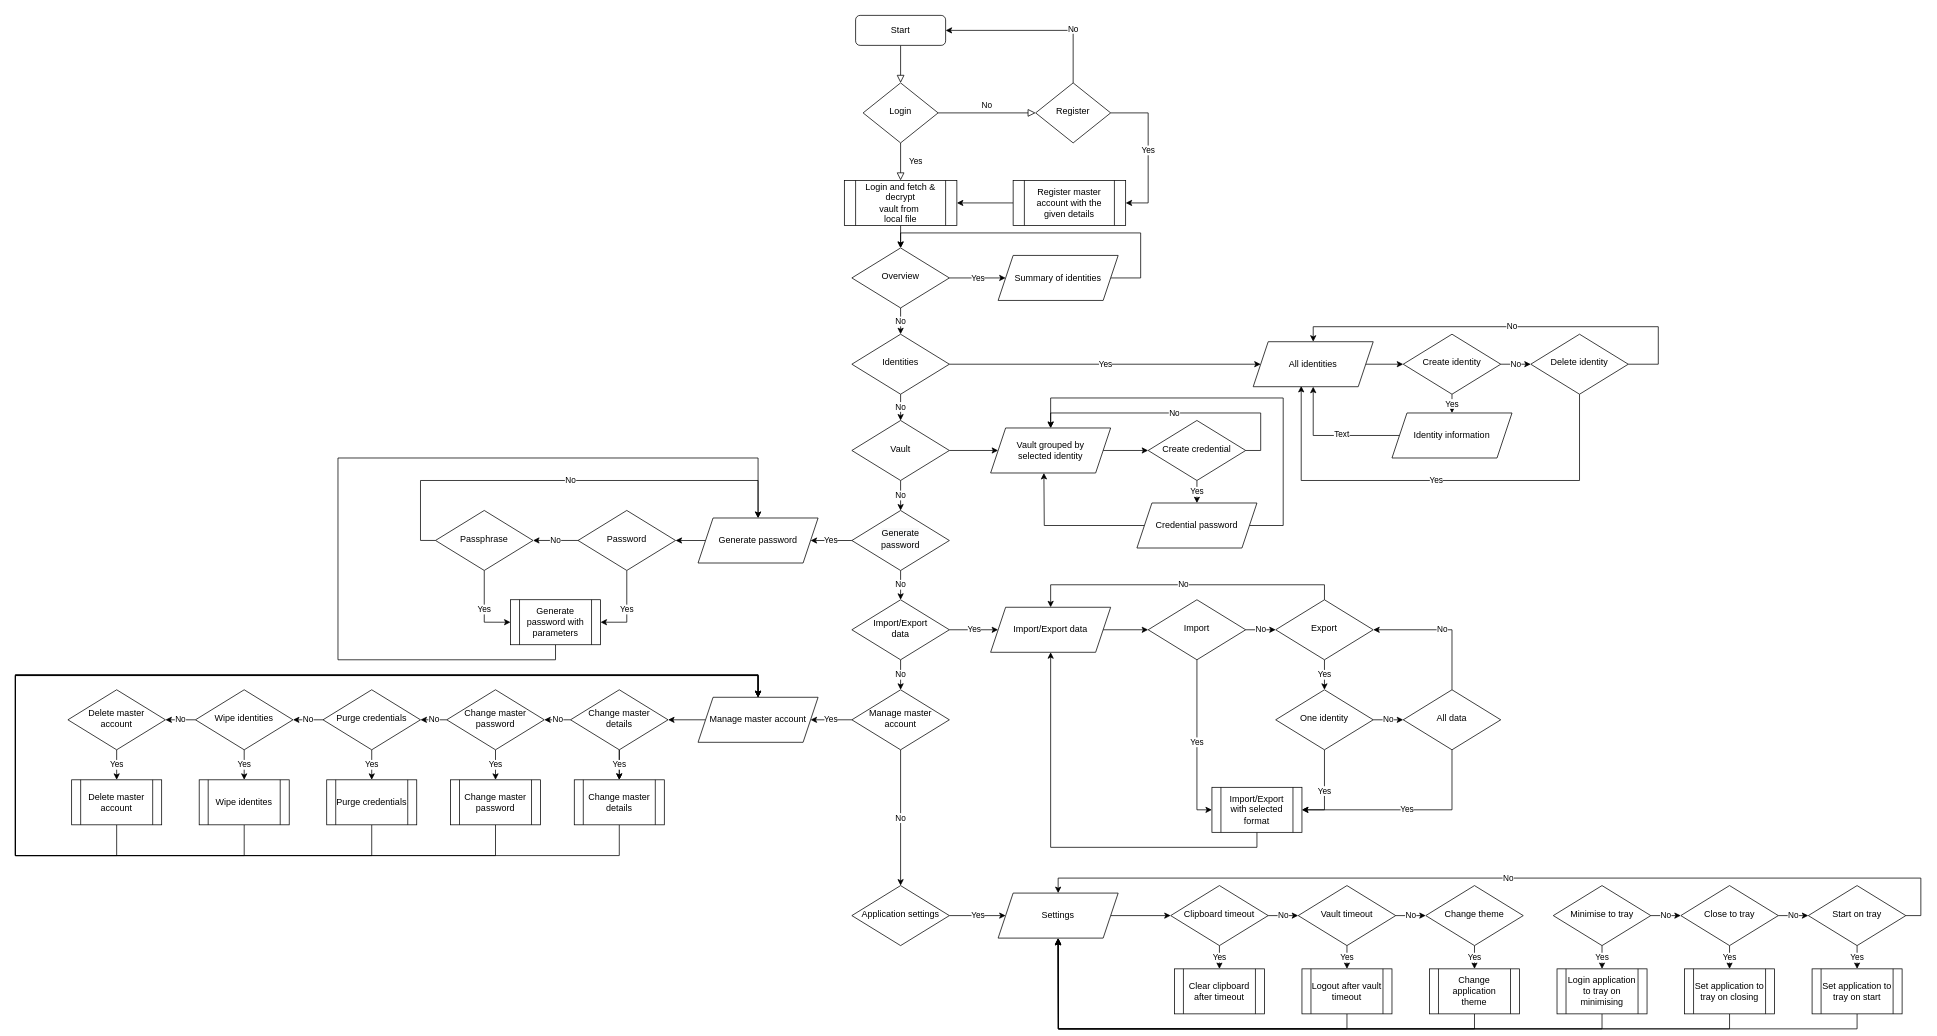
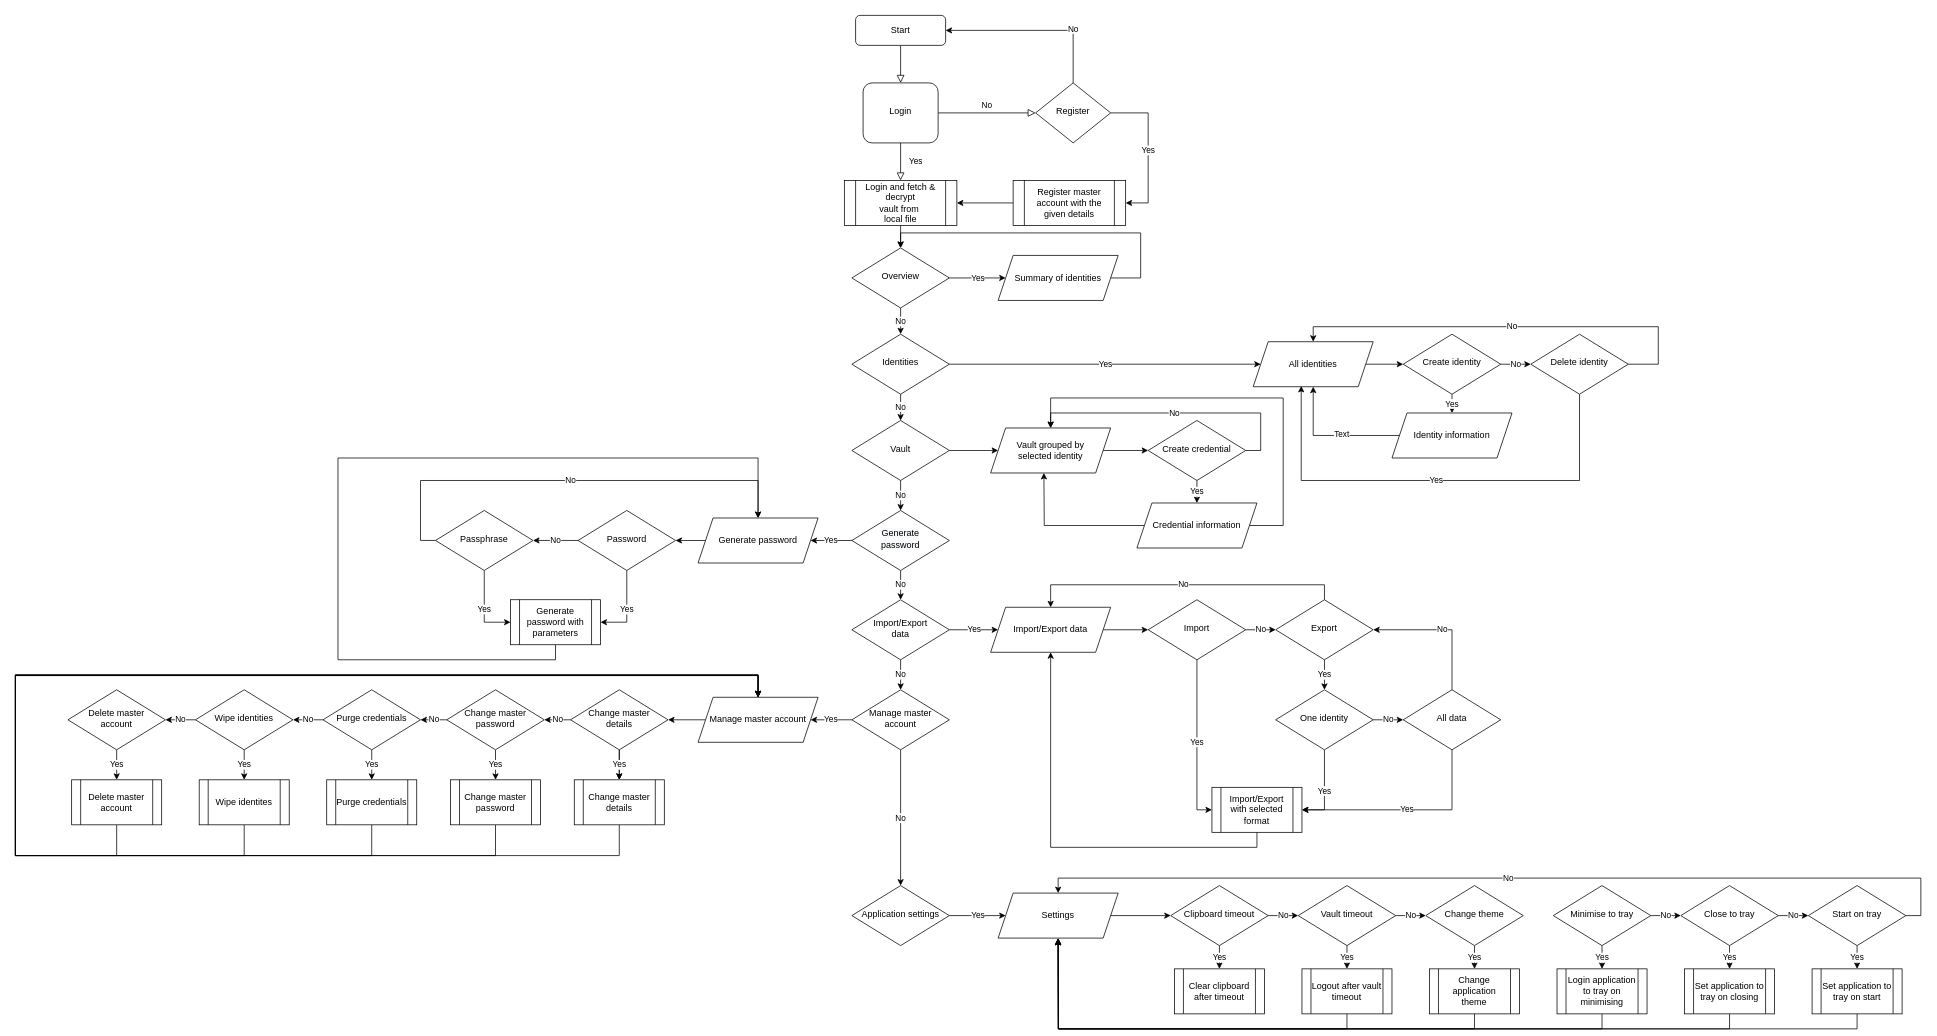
(900, 113) -> (900, 113)
(1197, 525) -> (1197, 525)
